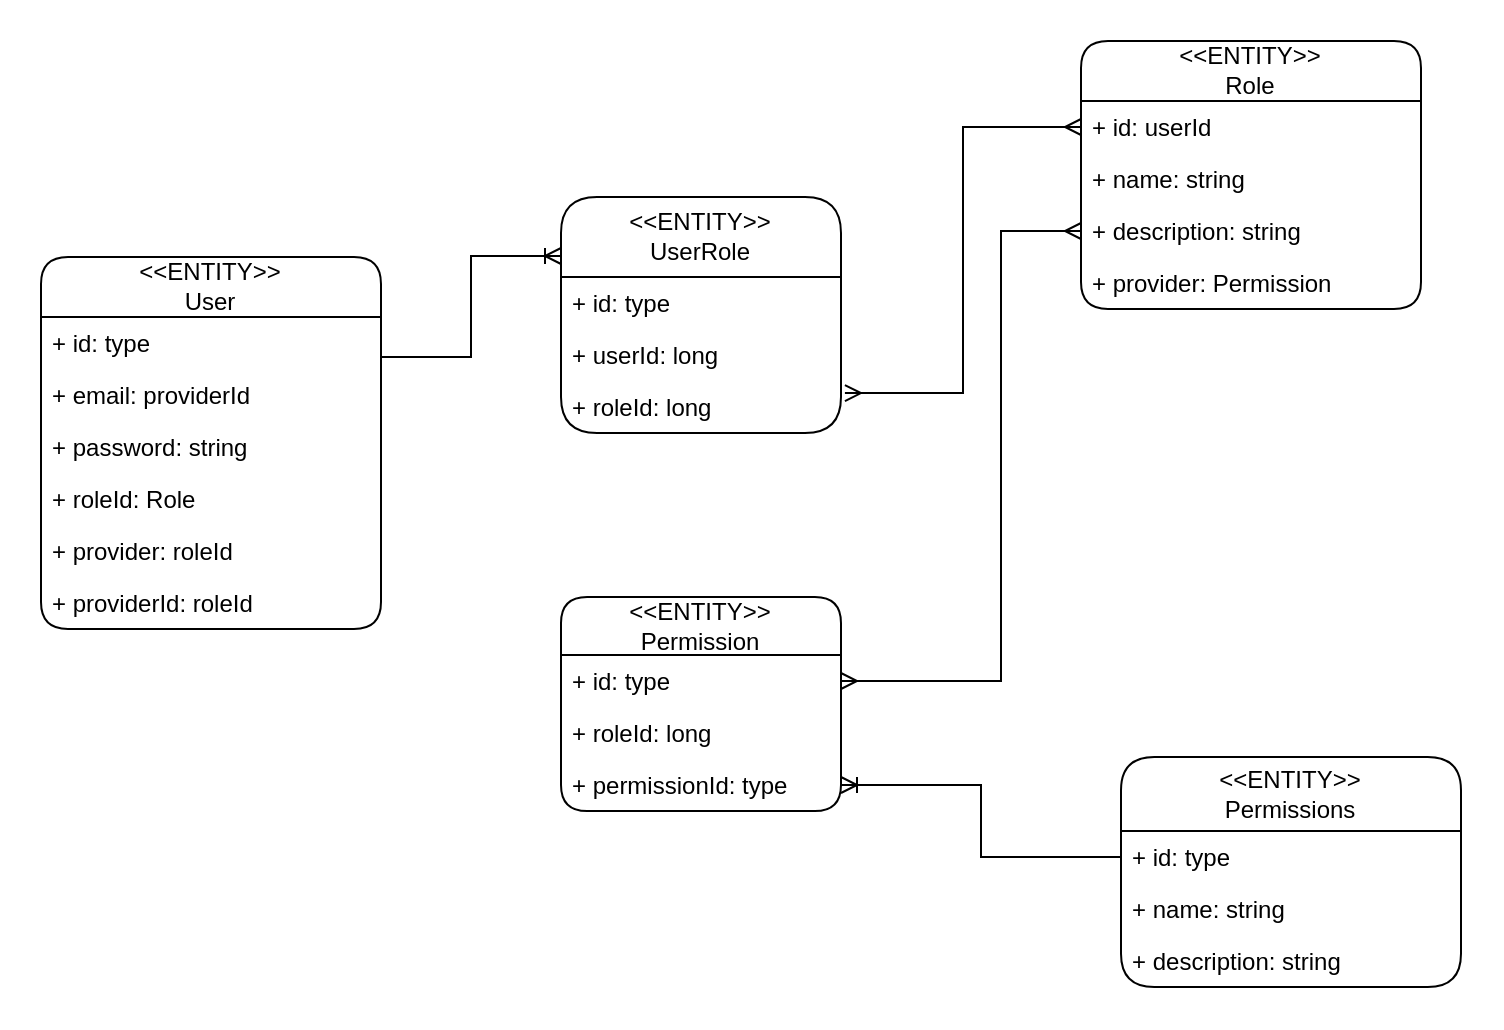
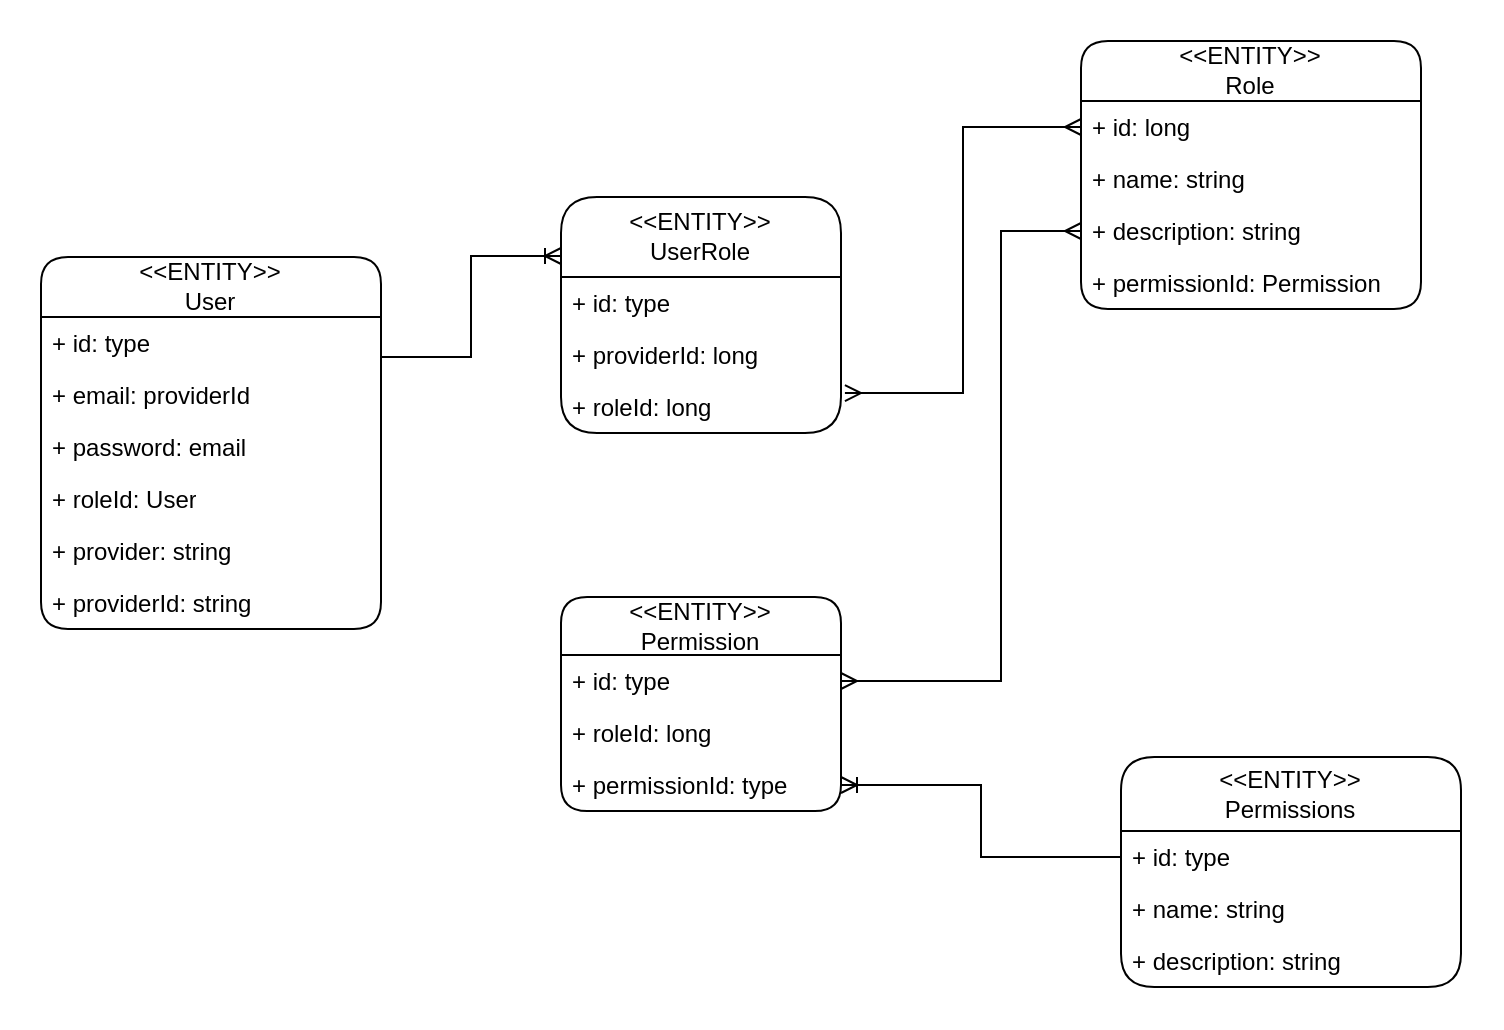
(1161, 129) -> (1145, 129)
(1222, 285) -> (1246, 285)
(655, 357) -> (678, 357)
(161, 449) -> (152, 449)
(131, 501) -> (135, 501)
(158, 553) -> (158, 553)
(172, 605) -> (172, 605)
